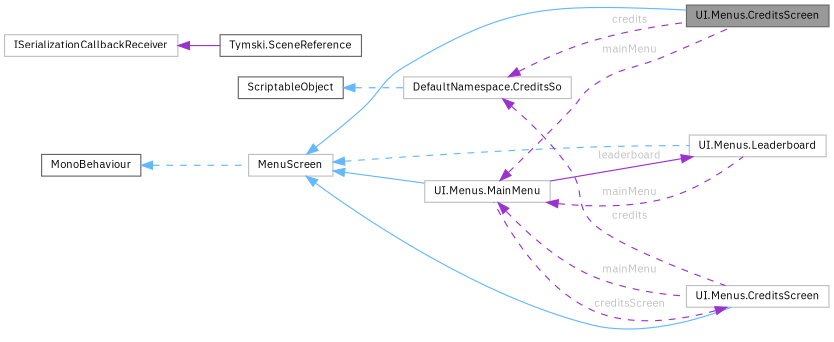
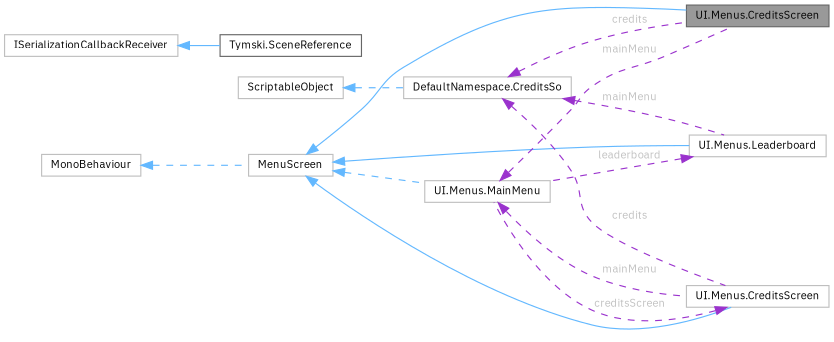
(205, 46) -> (205, 46)
(291, 88) -> (291, 88)
(517, 150) -> (517, 150)
(91, 165) -> (91, 165)
(616, 170) -> (616, 170)
(384, 178) -> (384, 178)
(656, 201) -> (650, 115)
